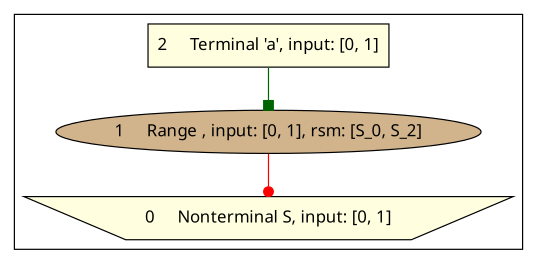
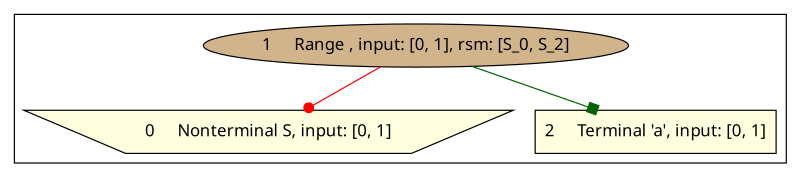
(268, 83) -> (529, 86)
